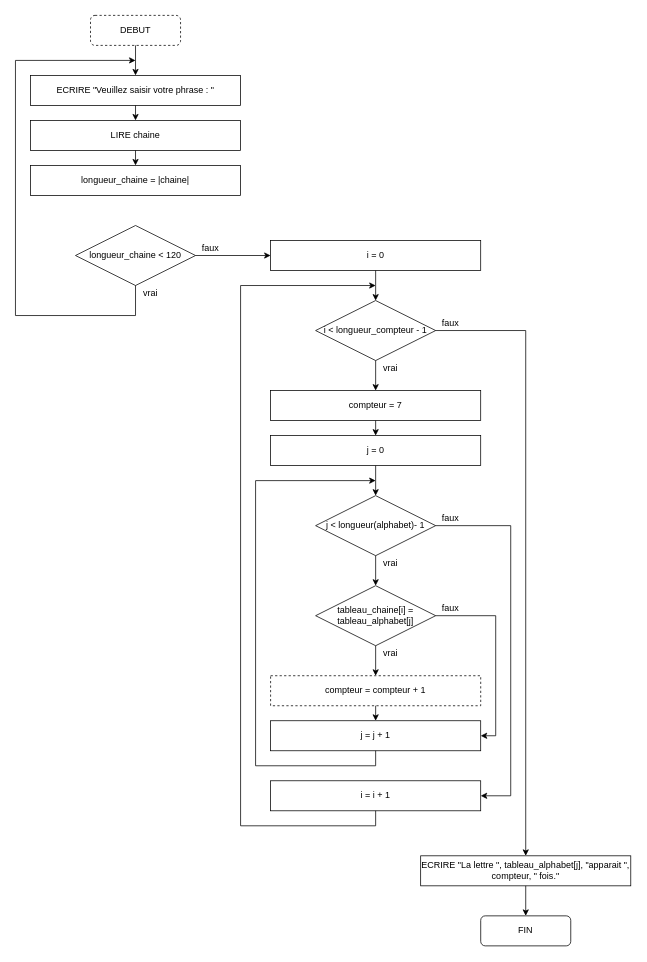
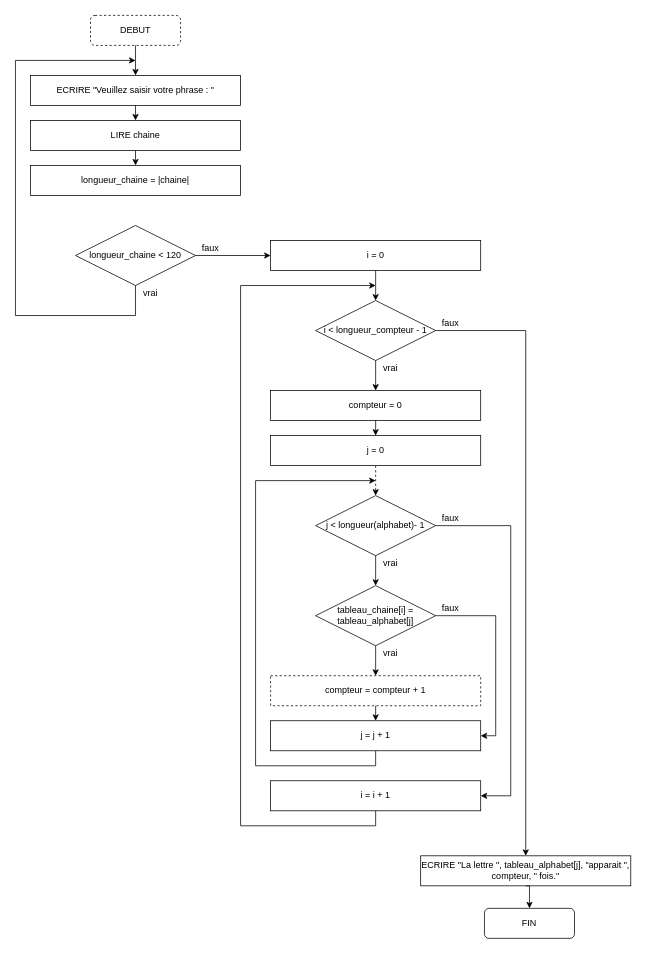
(375, 405) -> (375, 405)
(375, 477) -> (375, 477)
(525, 930) -> (529, 923)
